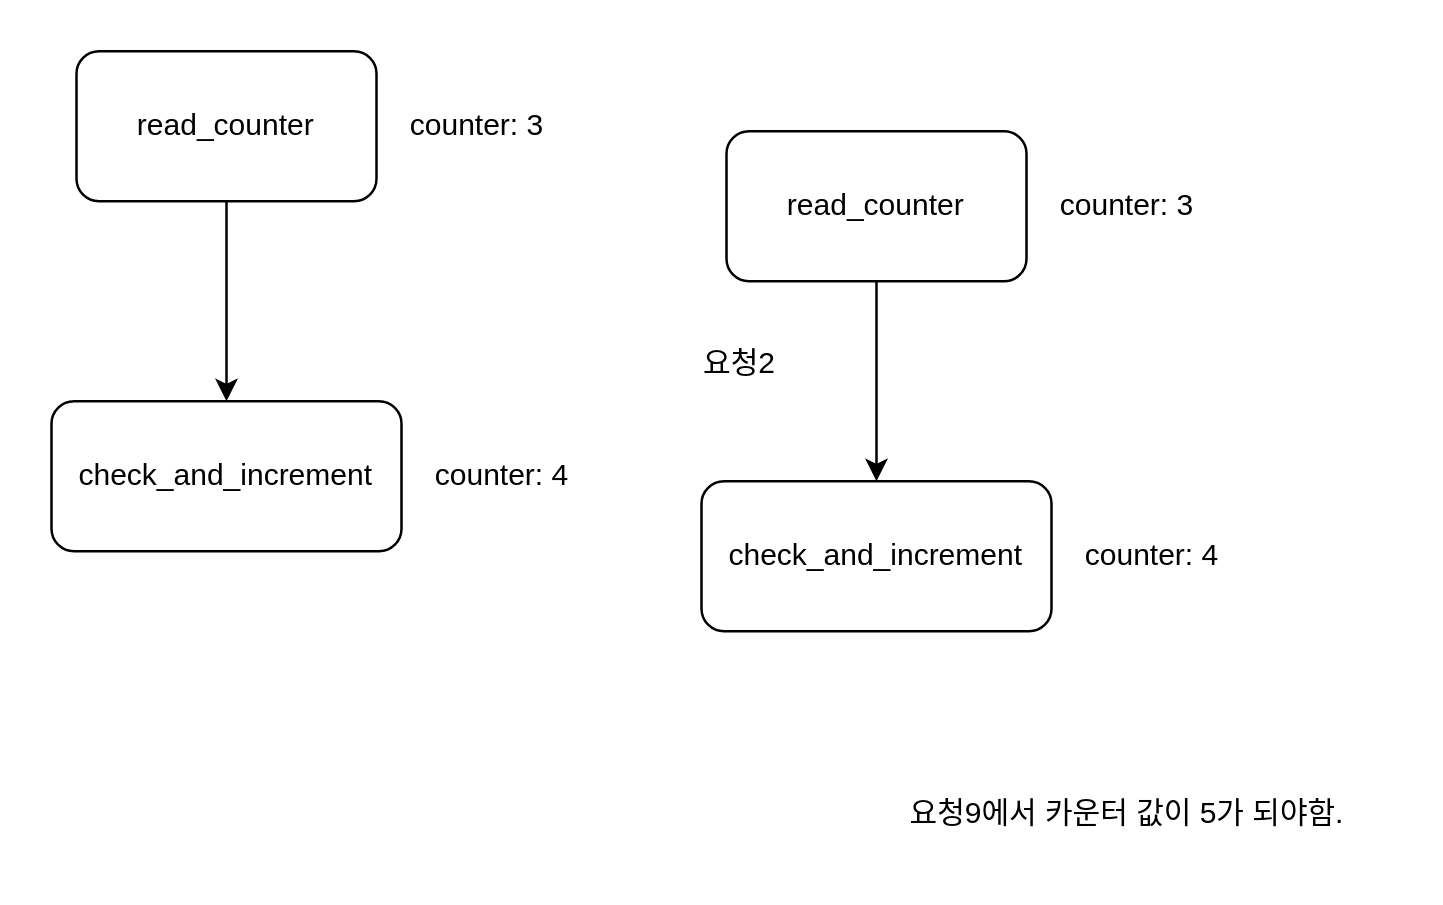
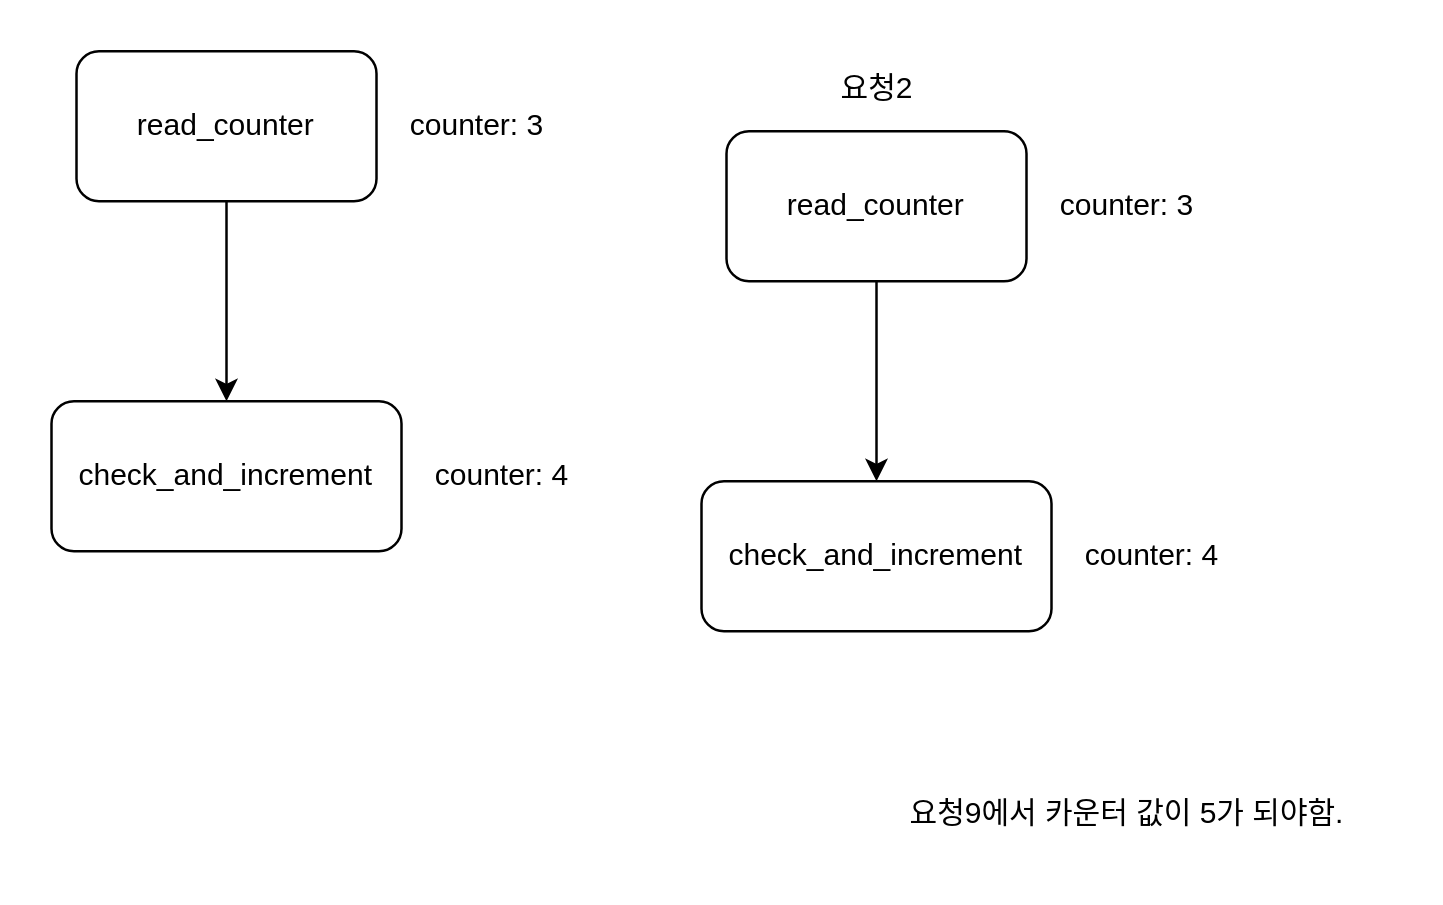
(739, 364) -> (876, 89)
